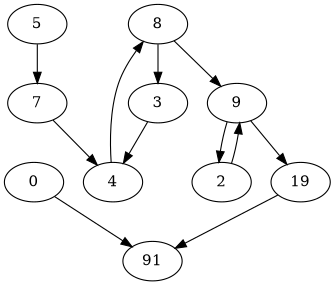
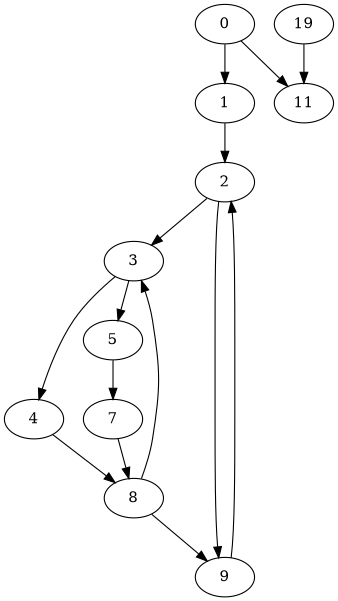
none -> (225, 103)
(265, 138) -> none
(71, 139) -> (122, 453)
none -> (183, 218)
(153, 261) -> (304, 103)
none -> (125, 295)
